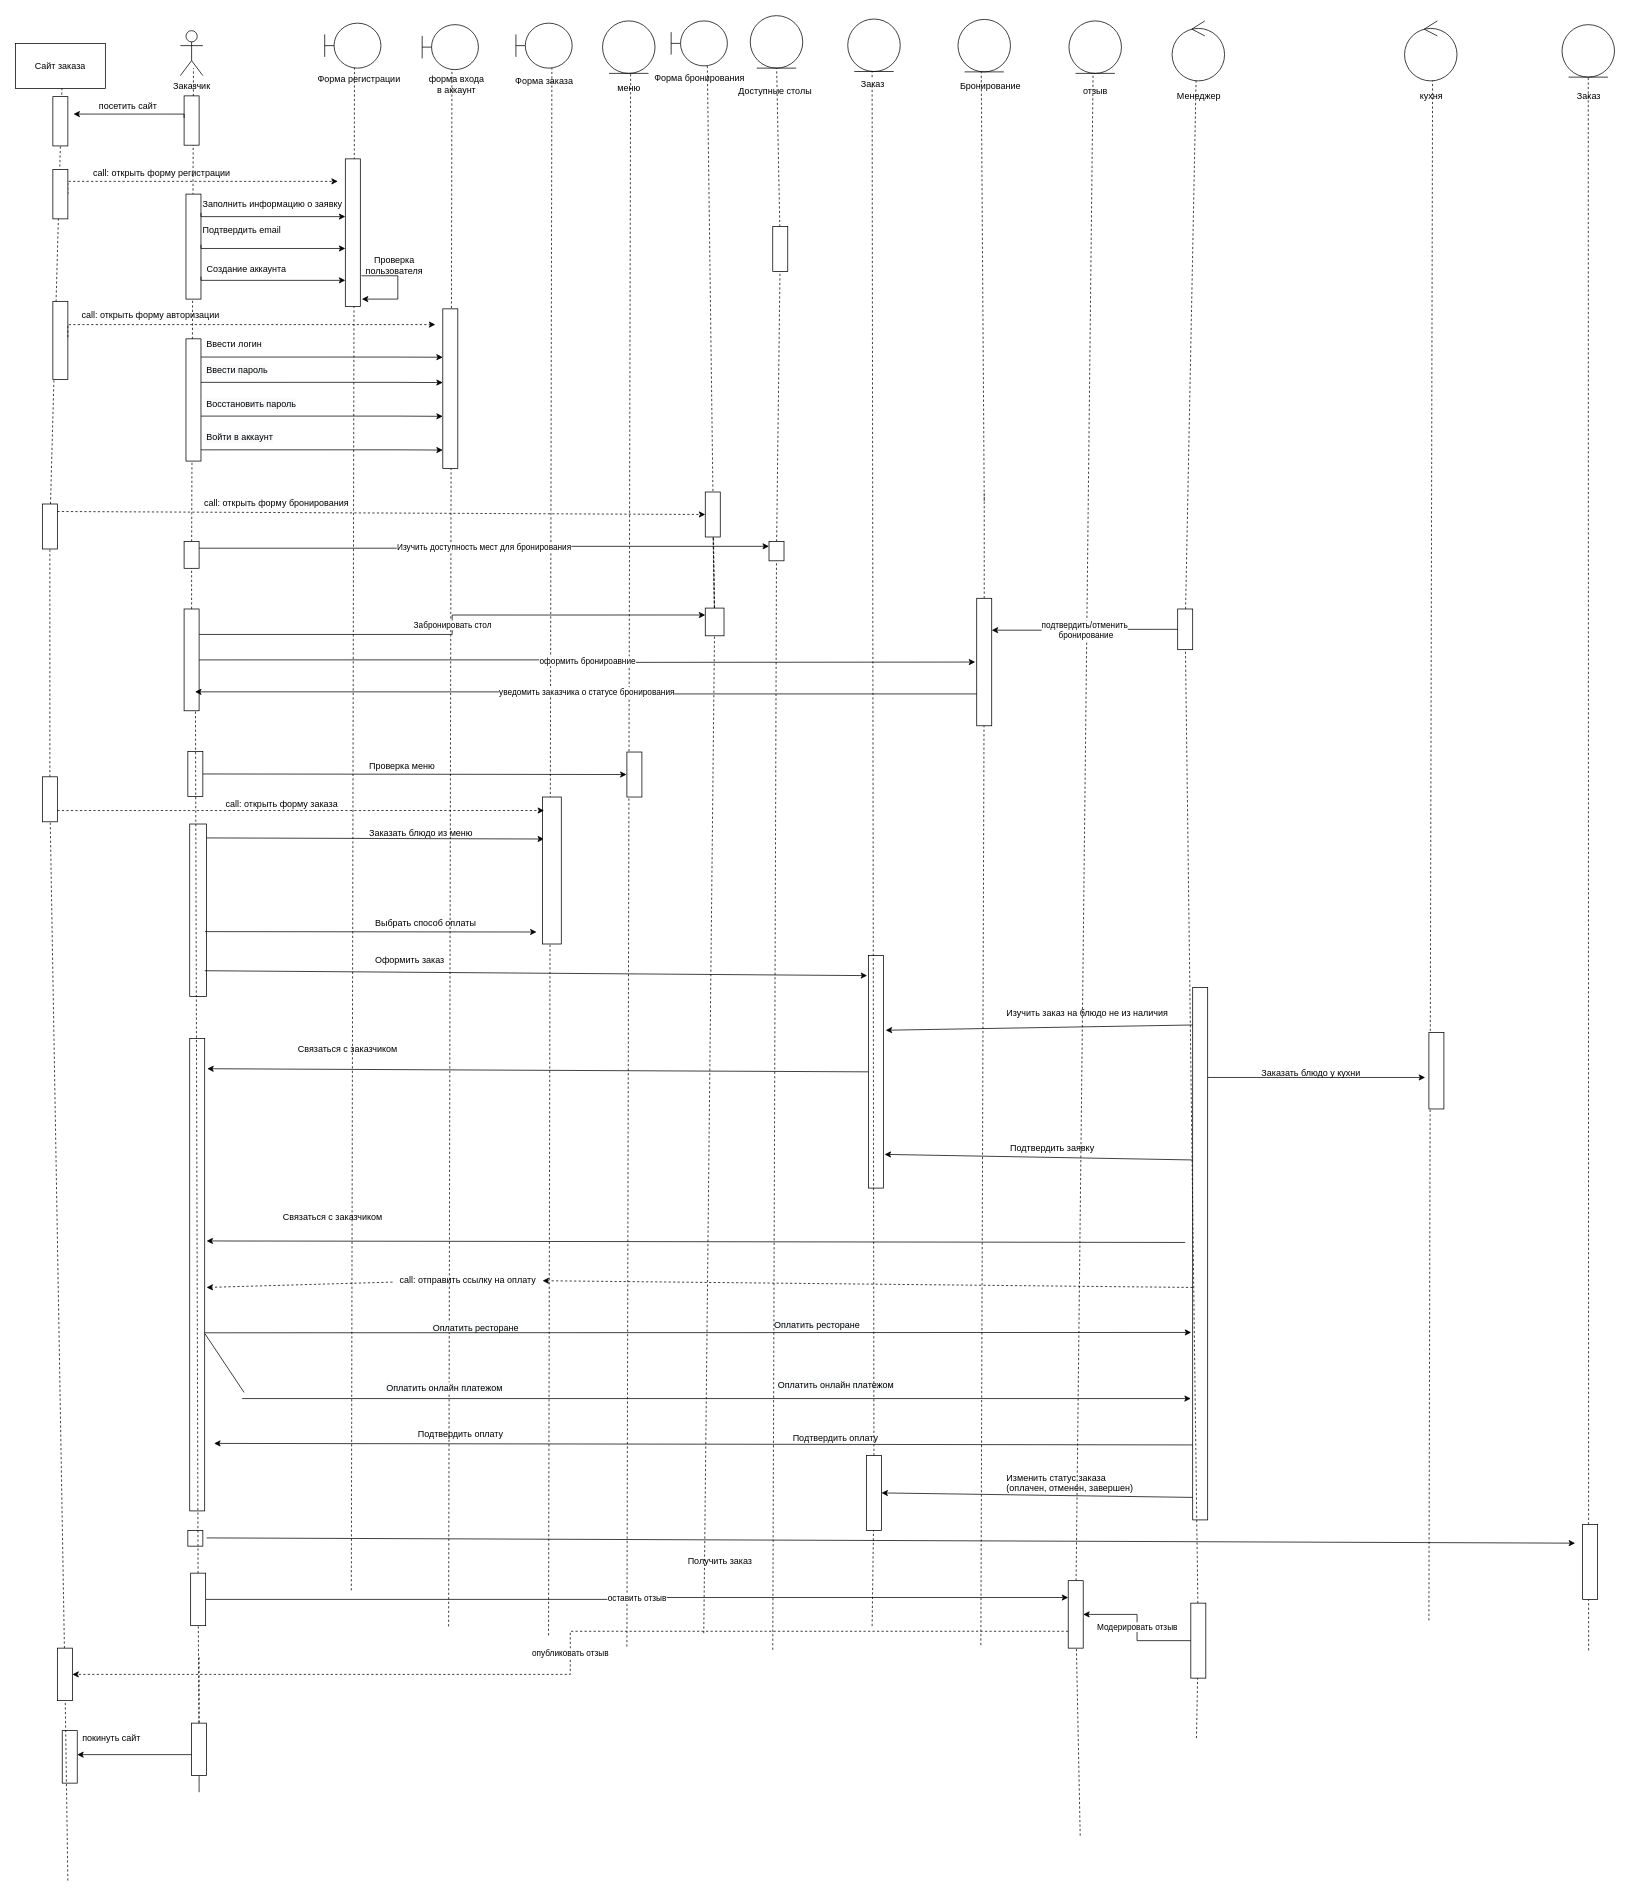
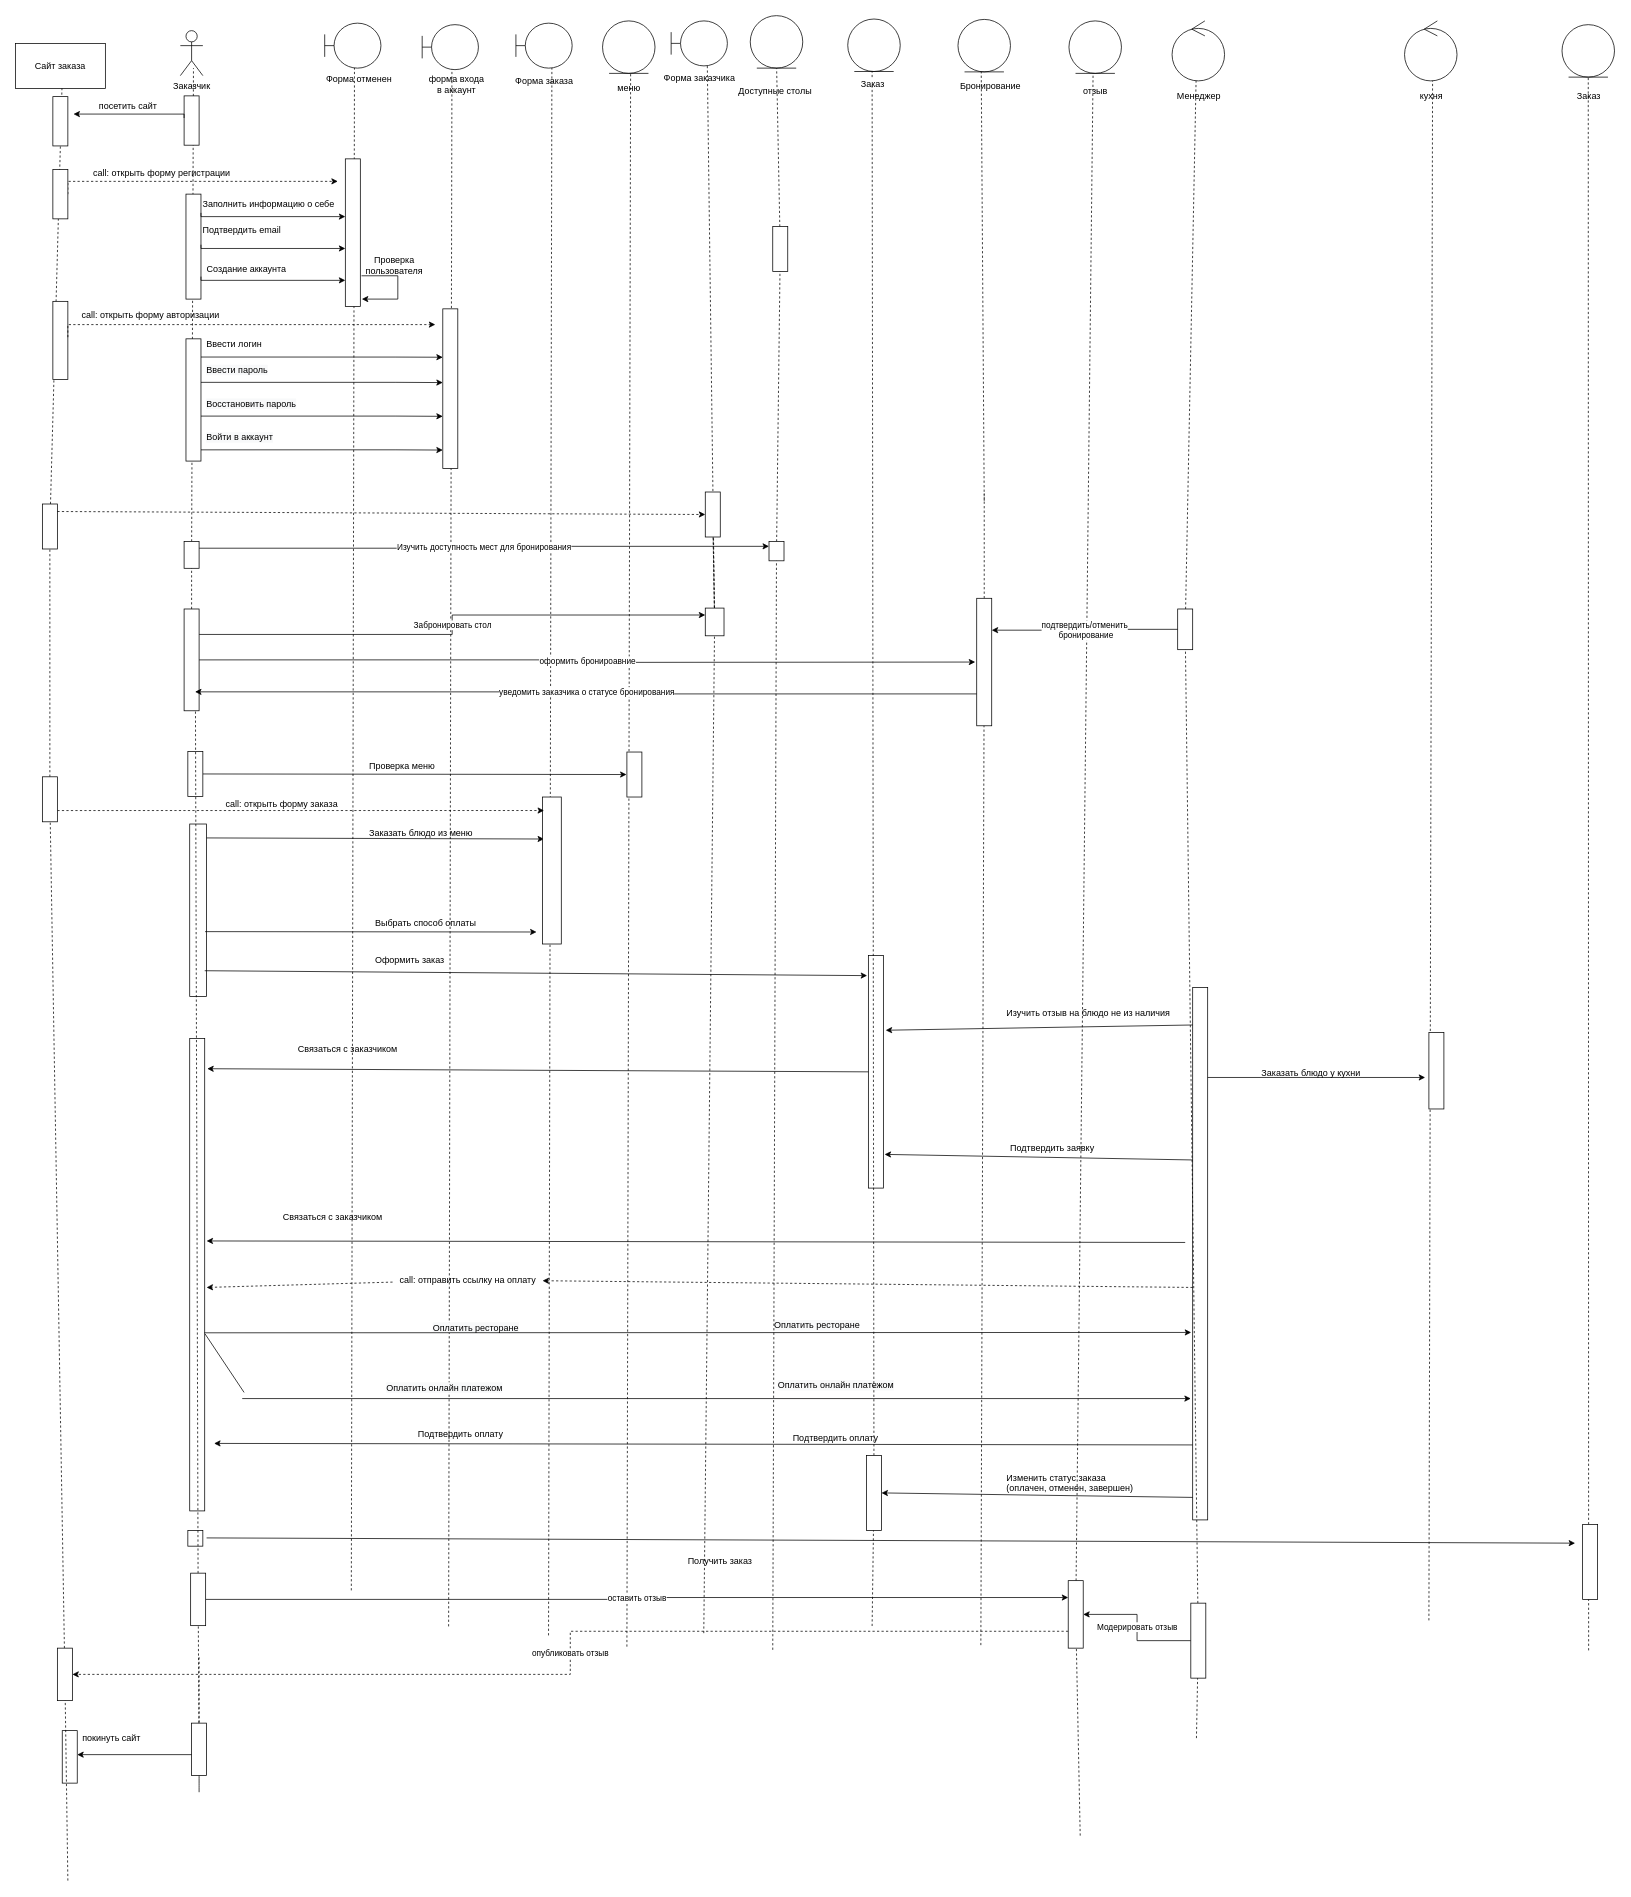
(700, 78) -> (700, 78)
(359, 79) -> (359, 79)
(272, 205) -> (267, 205)
(276, 504) -> none
(1091, 1013) -> (1091, 1013)
